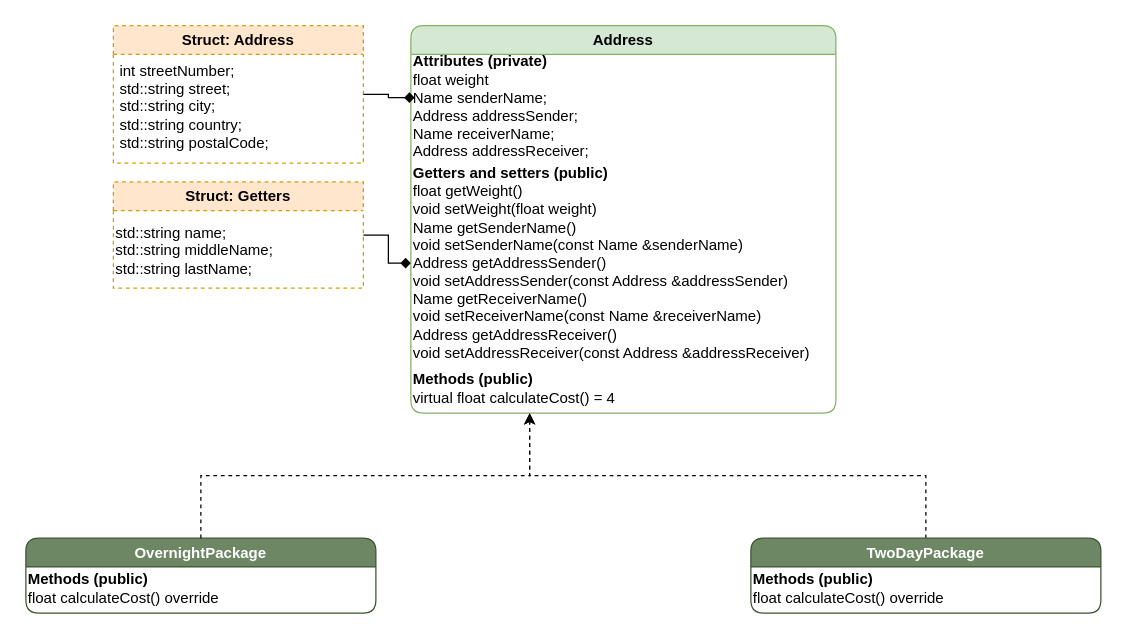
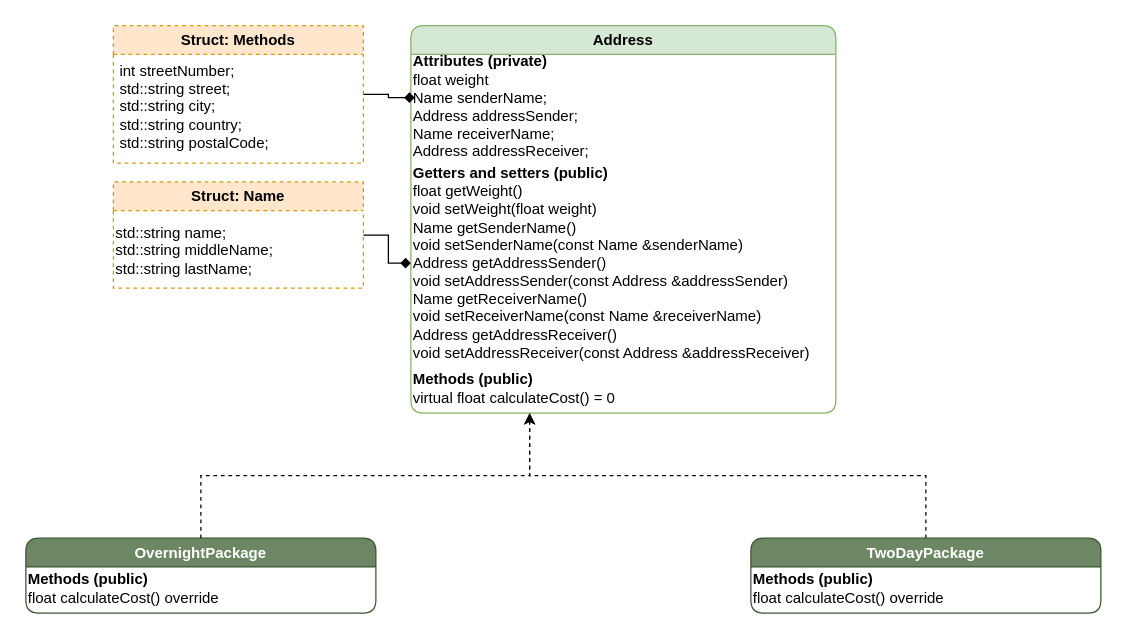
(238, 41) -> (238, 41)
(238, 197) -> (238, 197)
(534, 388) -> (534, 388)
